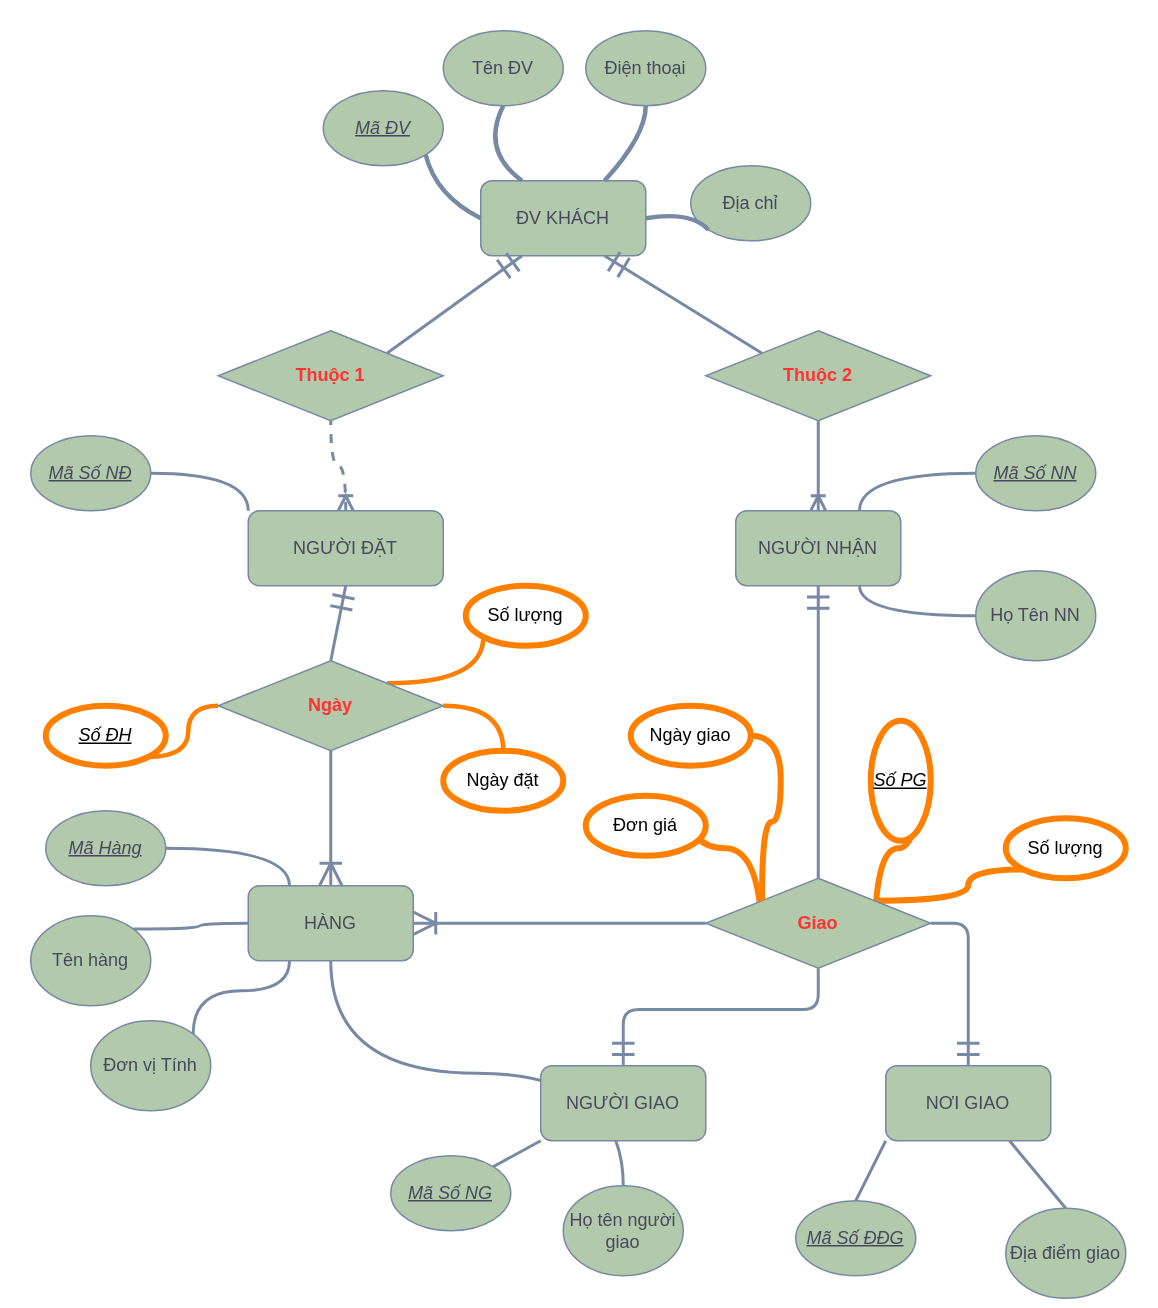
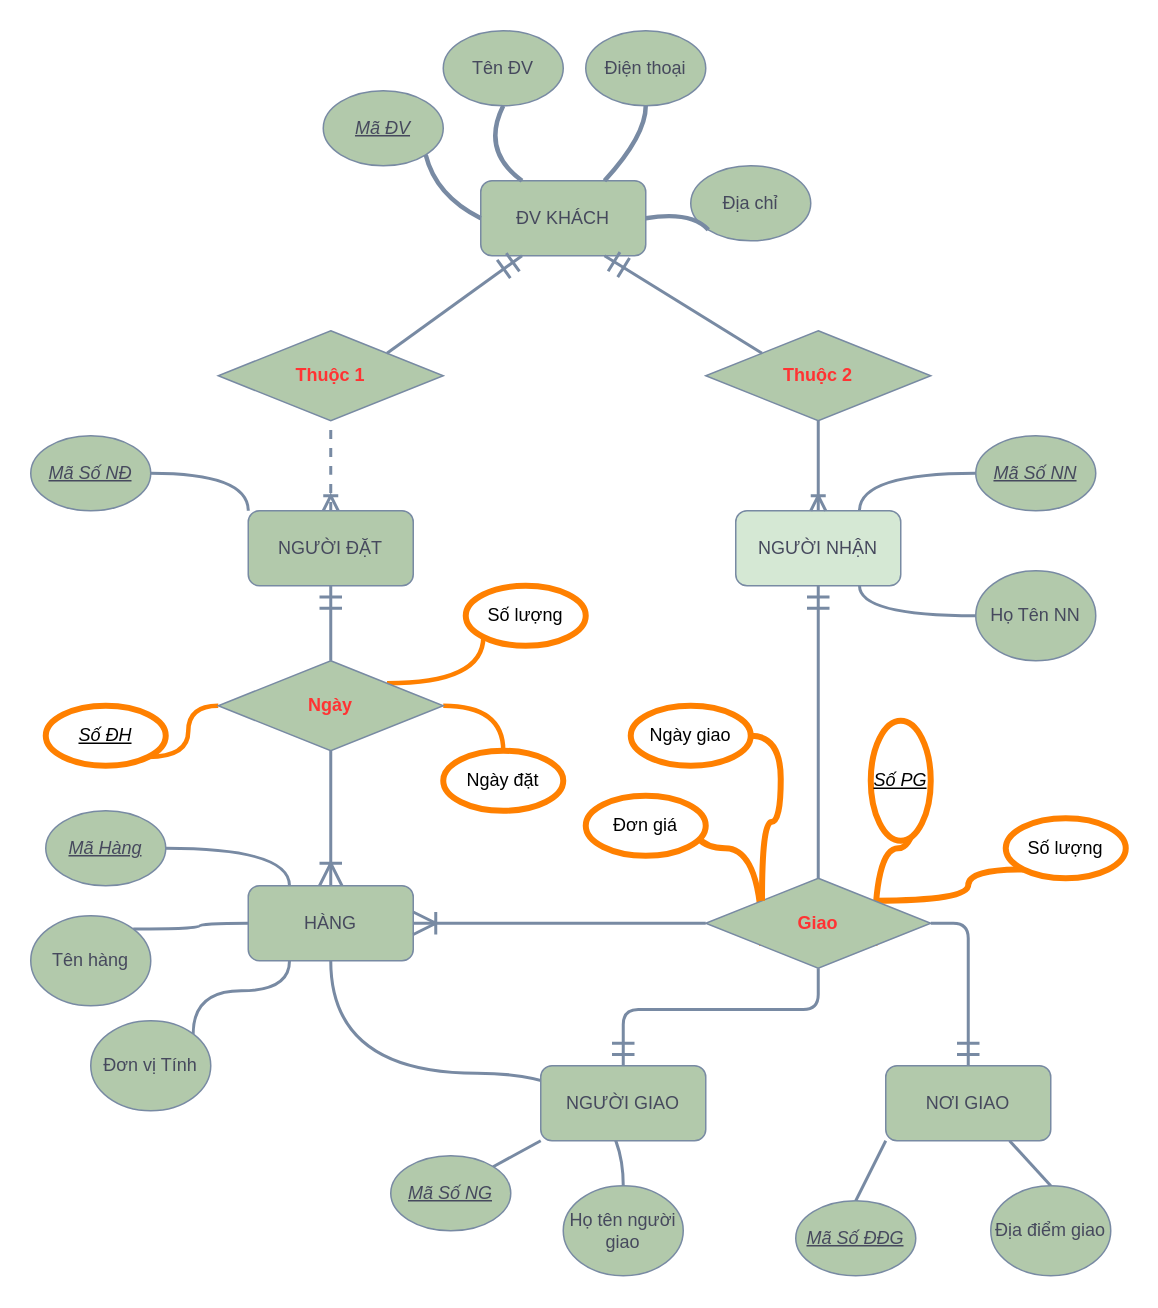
(346, 548) -> (331, 548)
(818, 548) -> (818, 548)
(1066, 1253) -> (1051, 1231)
